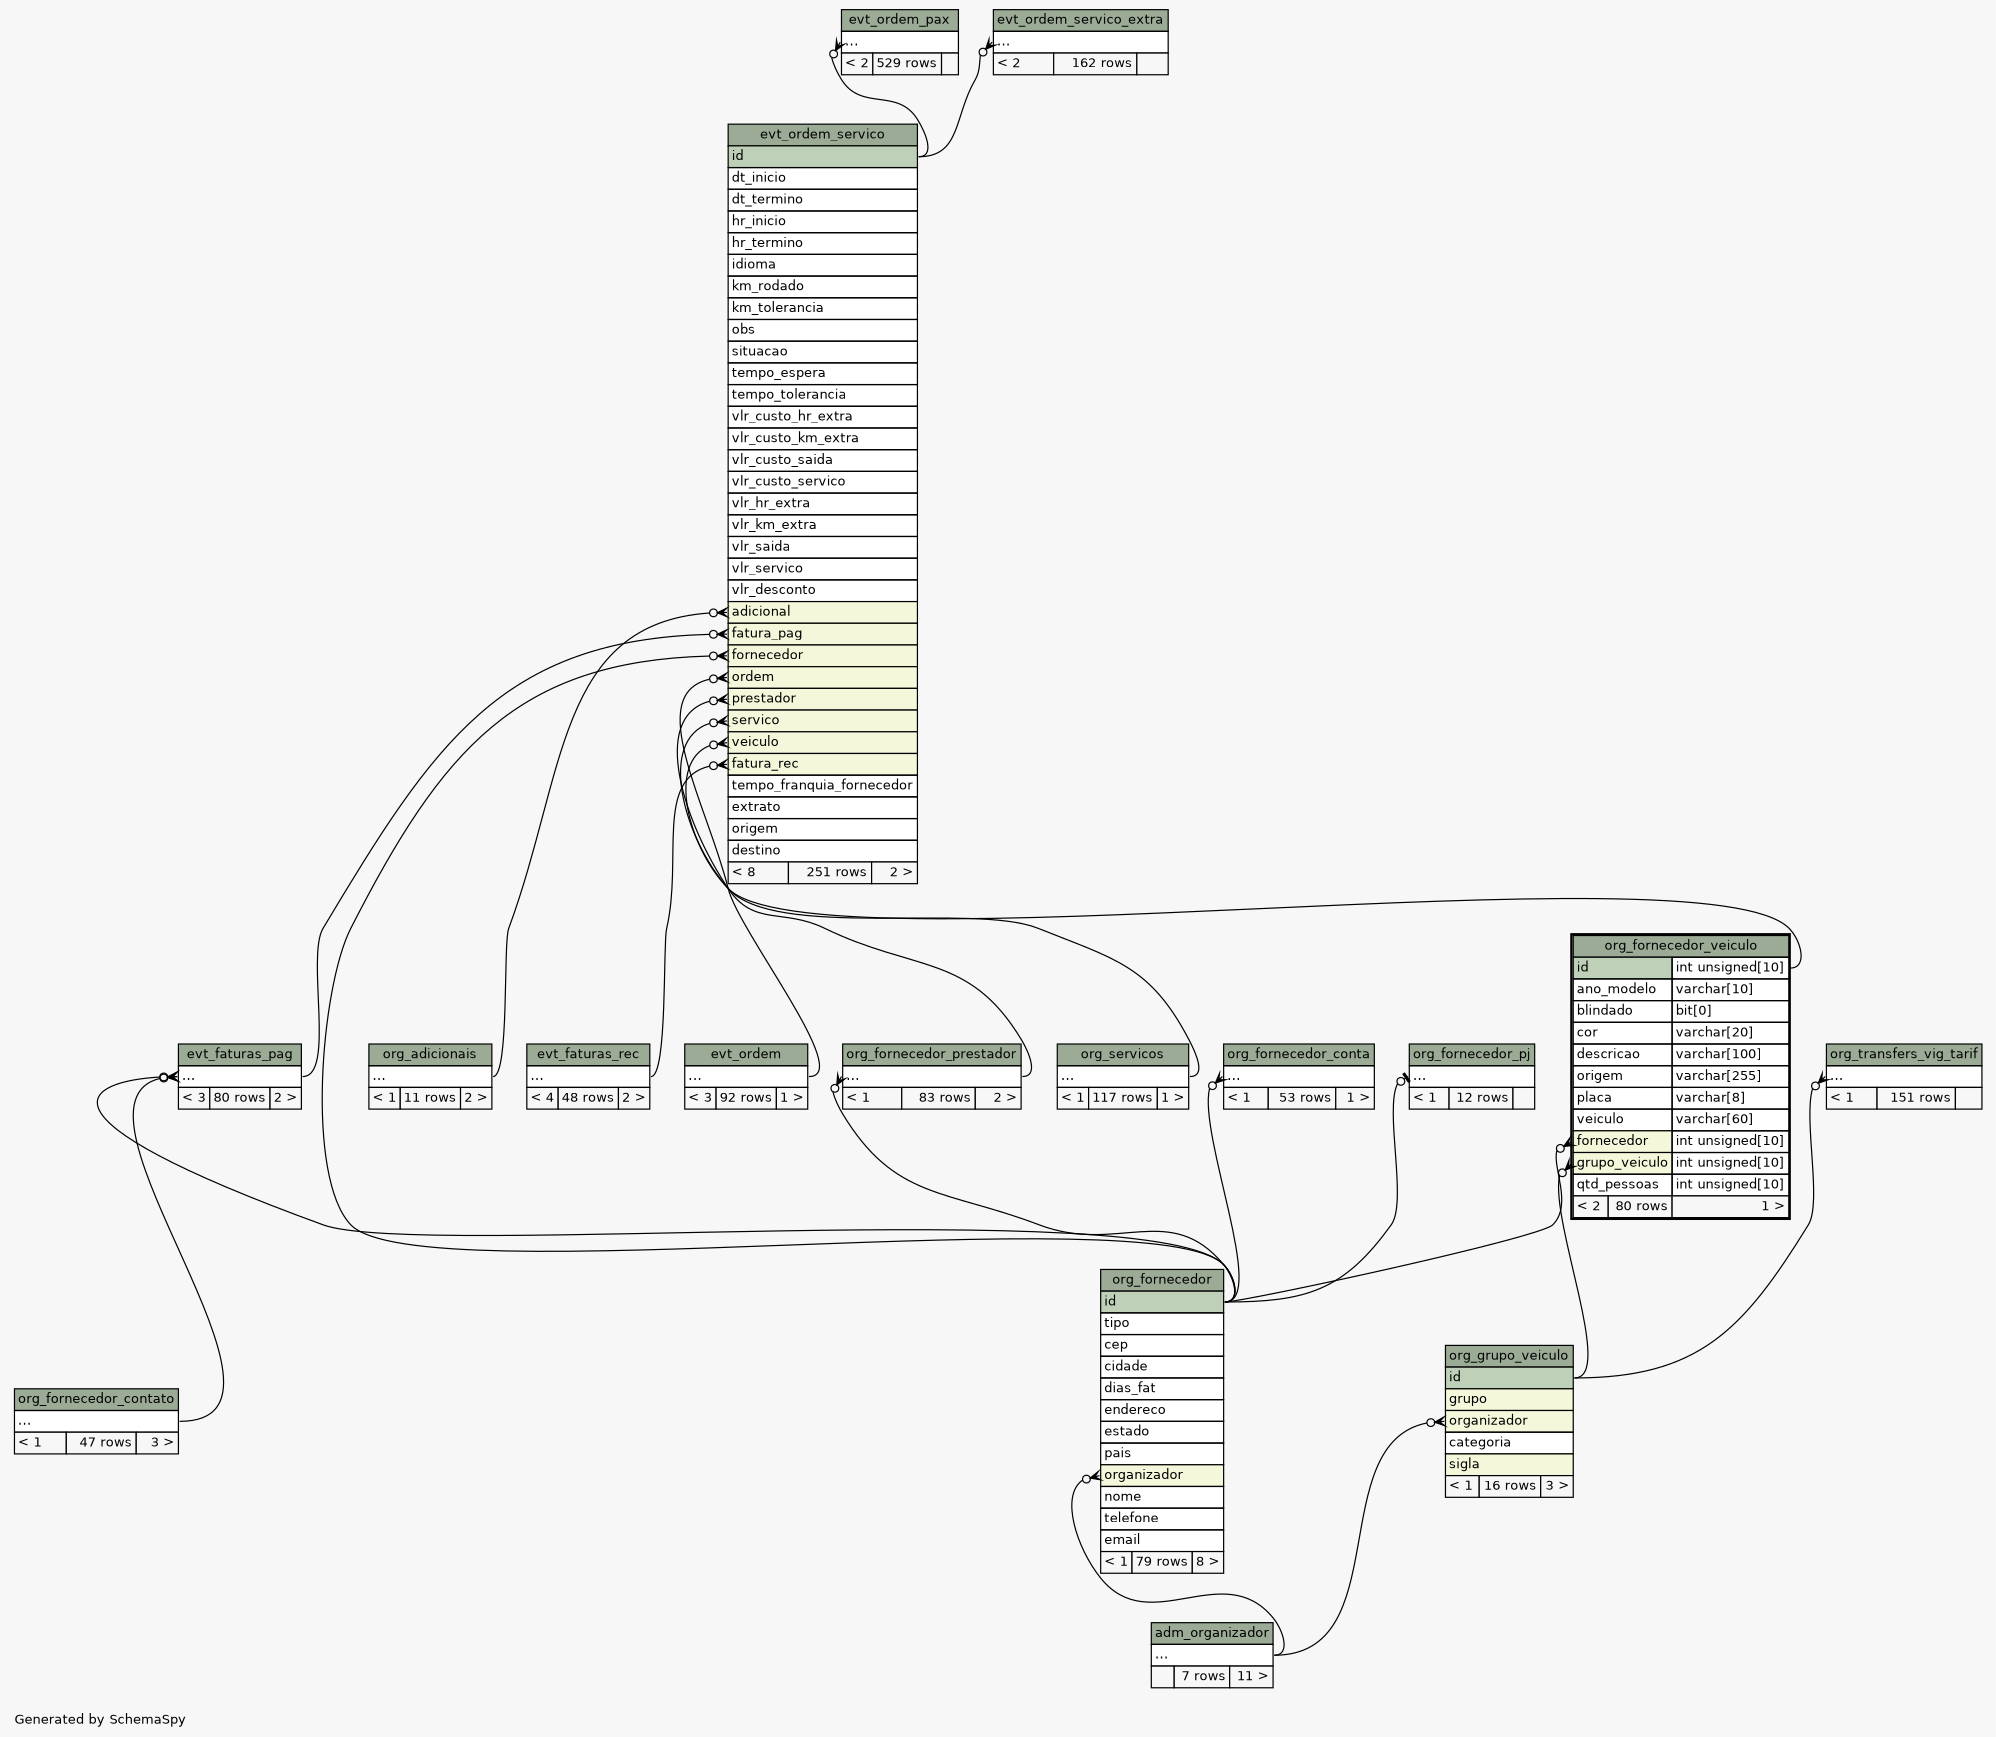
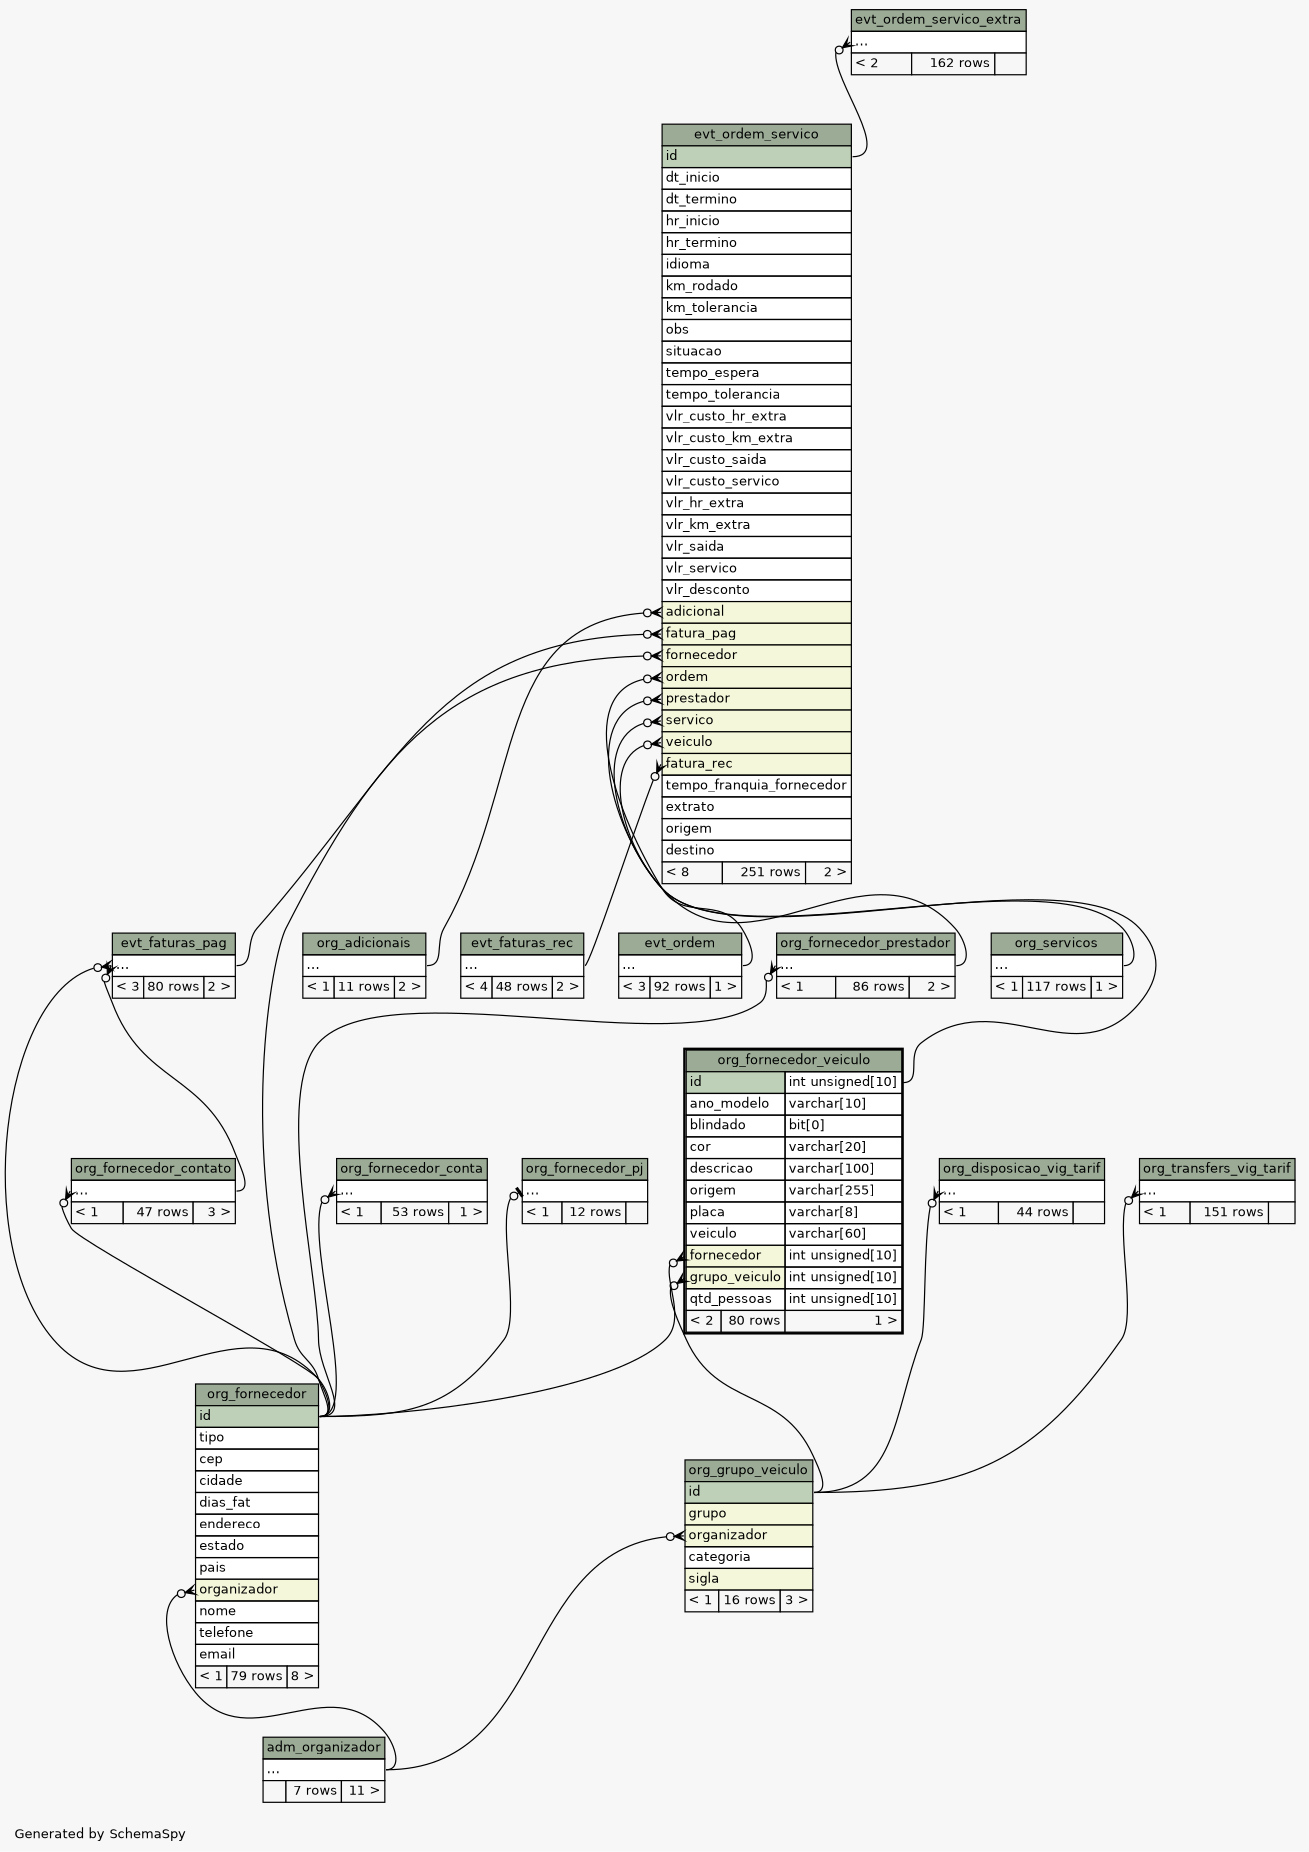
(899, 42) -> none
(945, 1098) -> (879, 987)
none -> (1021, 1191)
none -> (204, 1309)
